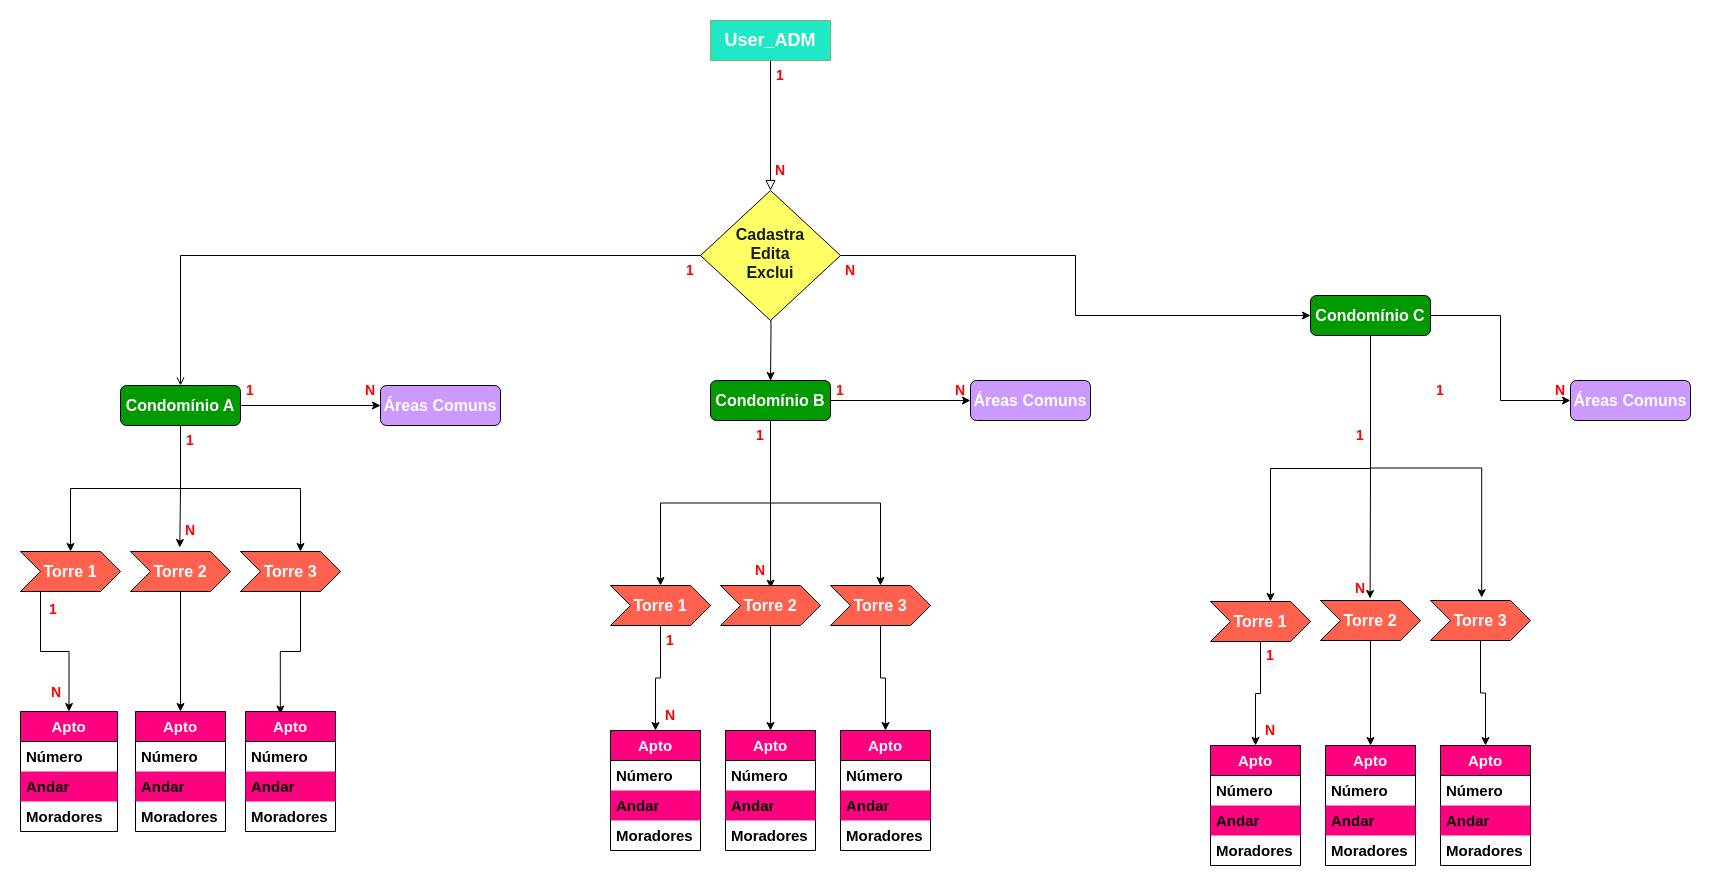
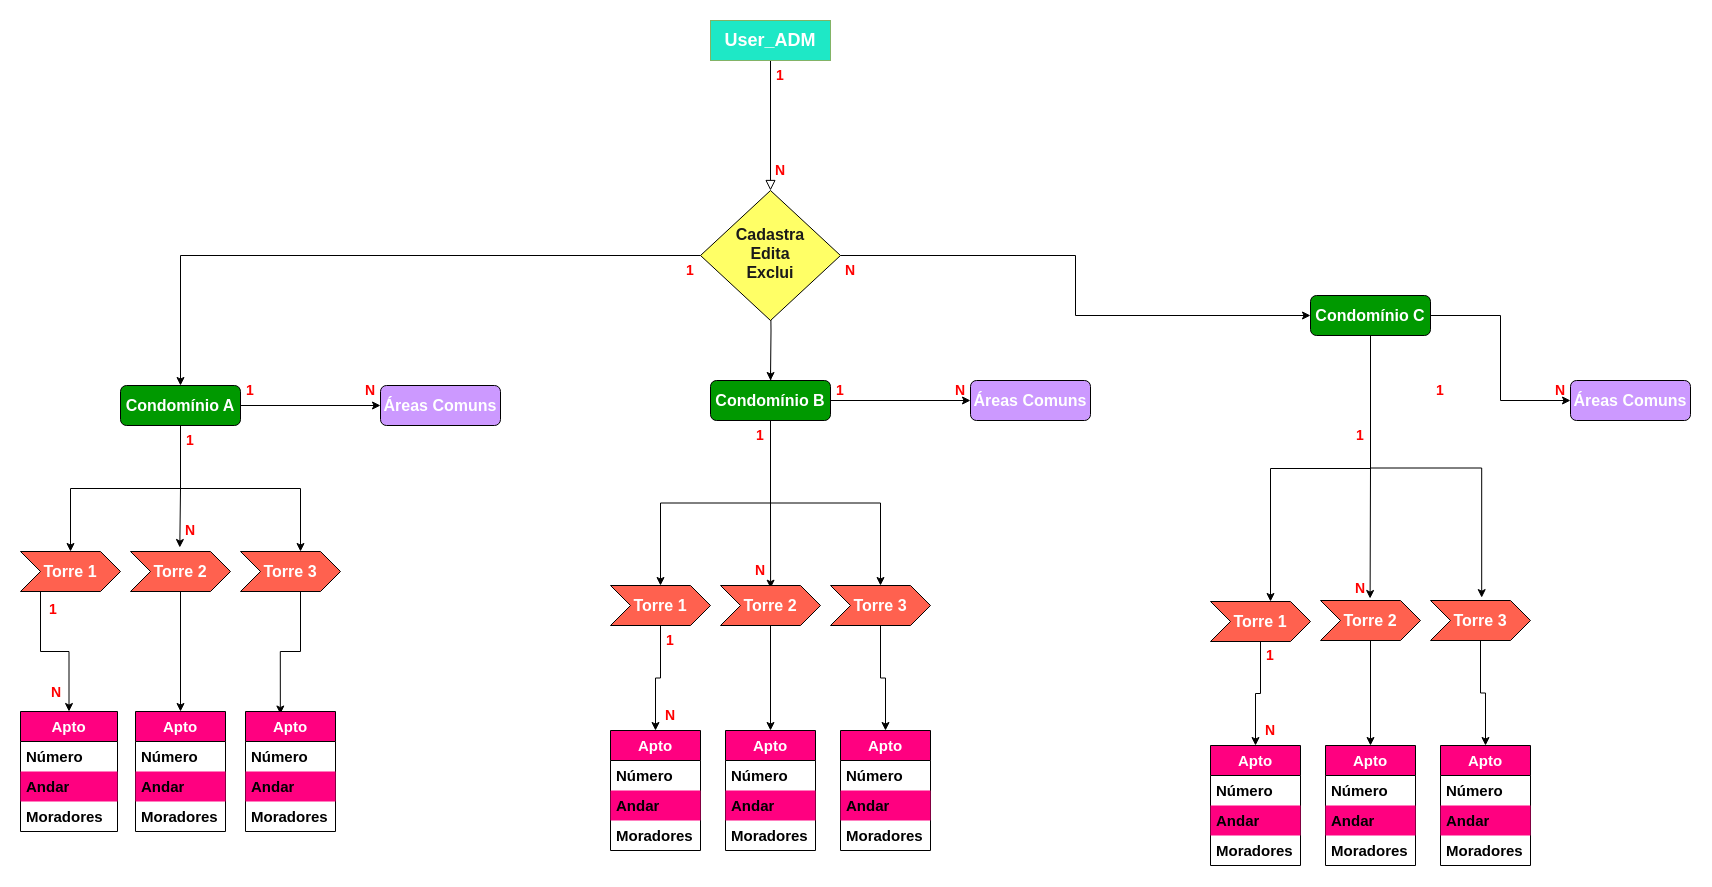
(181, 379) -> (181, 377)
